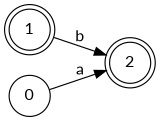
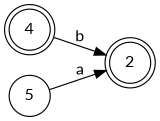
(30, 30) -> (30, 30)
(30, 96) -> (30, 96)
